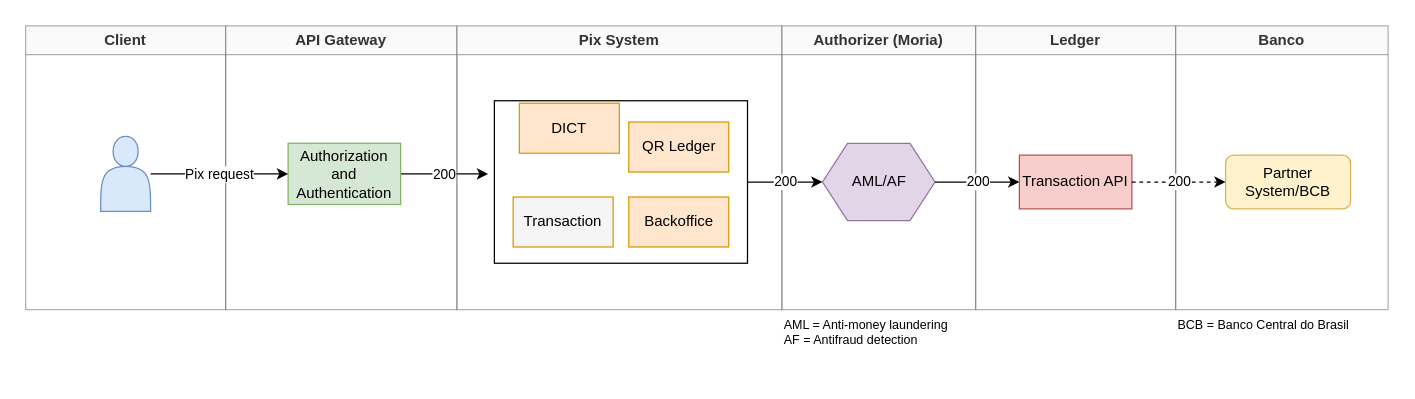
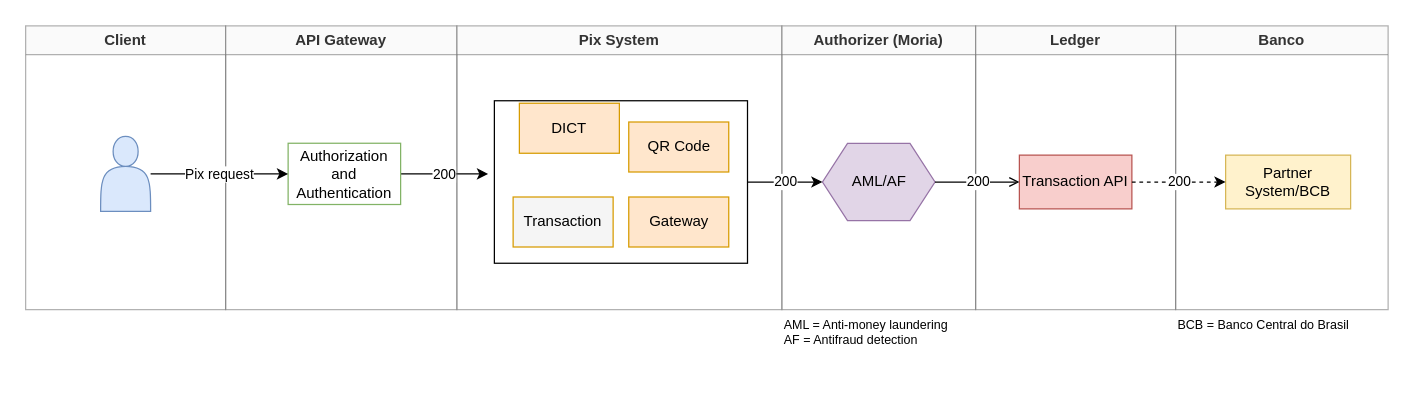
(679, 147) -> (679, 147)
(344, 174) -> (344, 174)
(1009, 182) -> (1011, 182)
(1288, 182) -> (1288, 182)
(679, 222) -> (679, 222)
